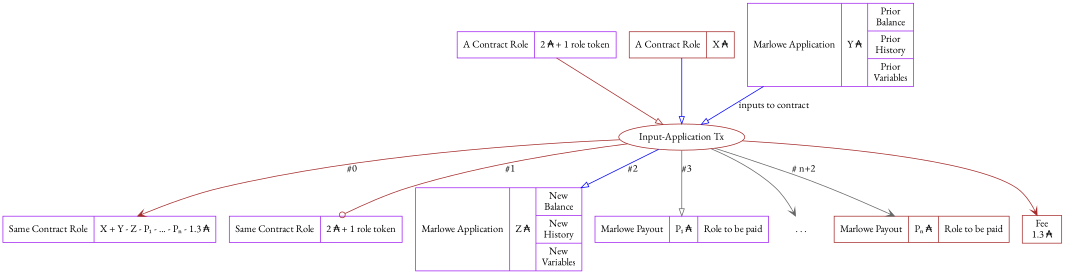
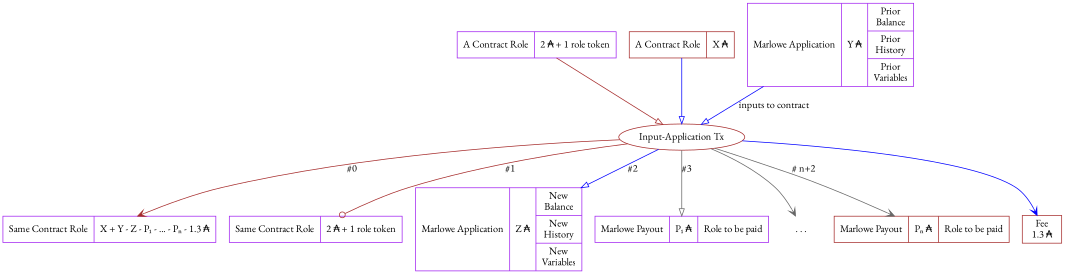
(895, 156) -> (895, 156)
